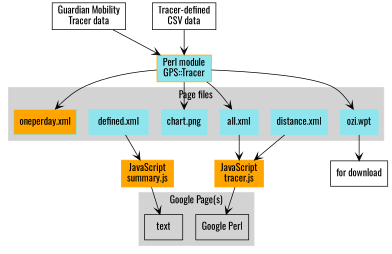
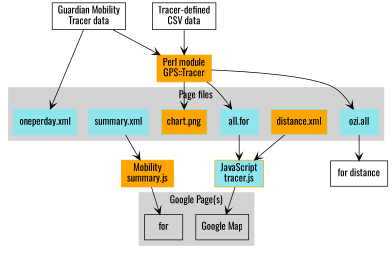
(184, 68) -> (184, 68)
(105, 79) -> (68, 66)
(45, 122) -> (45, 122)
(119, 122) -> (119, 122)
(184, 122) -> (184, 122)
(239, 122) -> (239, 122)
(299, 122) -> (299, 122)
(359, 122) -> (359, 122)
(147, 174) -> (147, 174)
(239, 174) -> (239, 174)
(359, 174) -> (359, 174)
(164, 227) -> (164, 227)
(222, 227) -> (222, 227)
